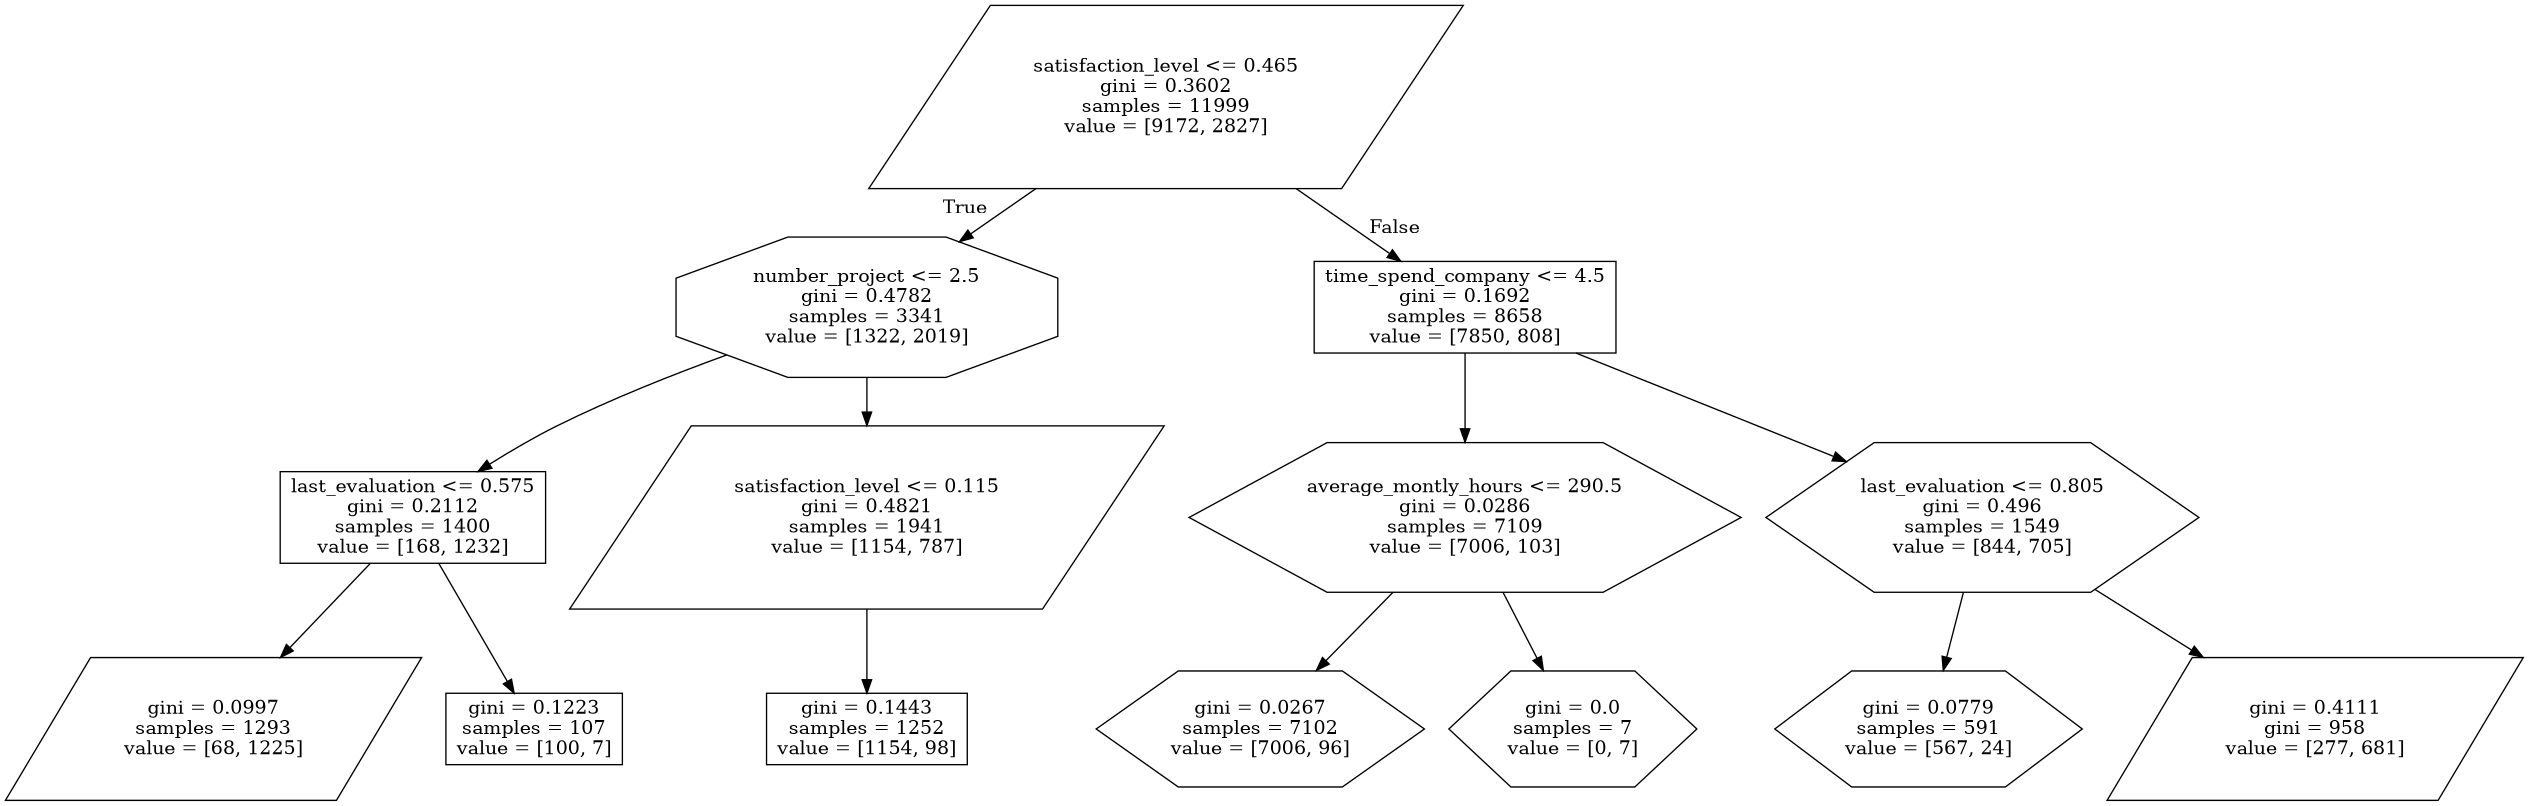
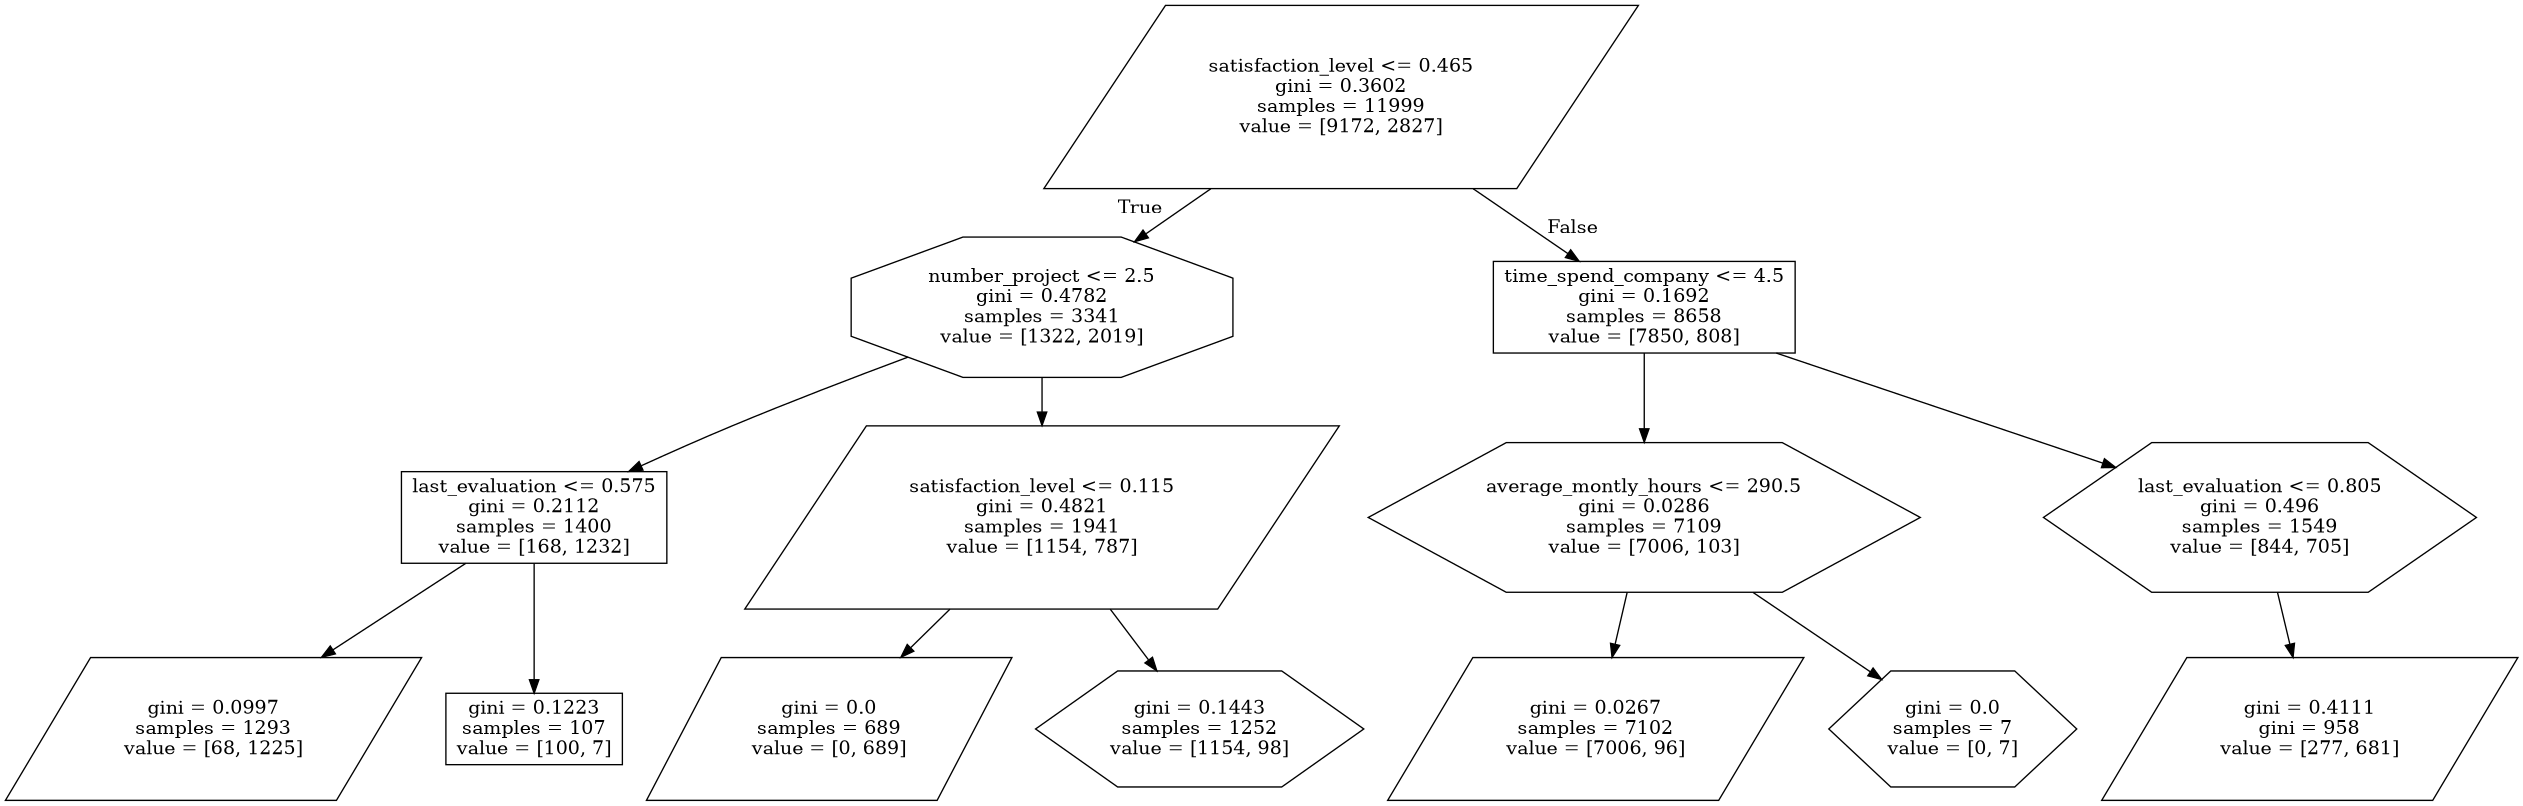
none -> (829, 729)
(867, 729) -> (1200, 729)
(1260, 729) -> (1596, 729)
(1929, 729) -> none
